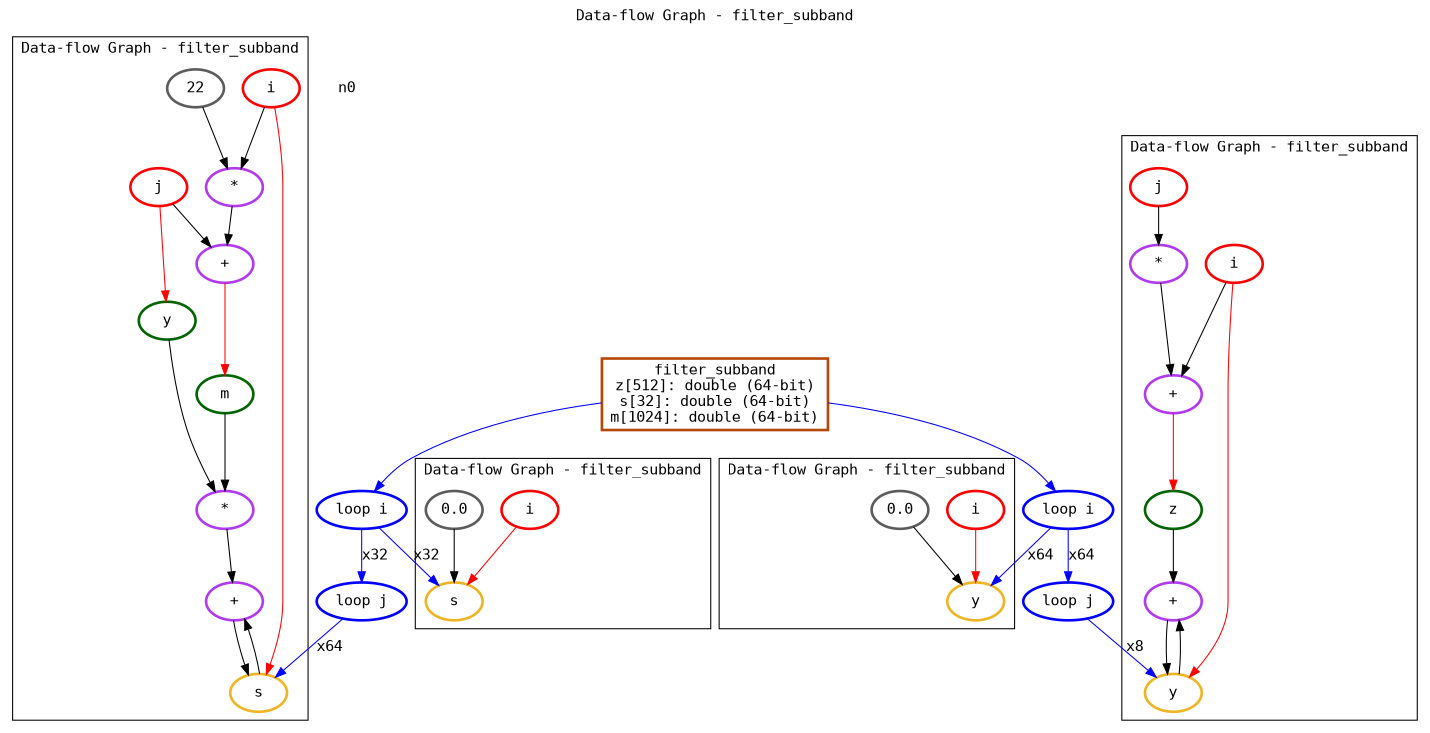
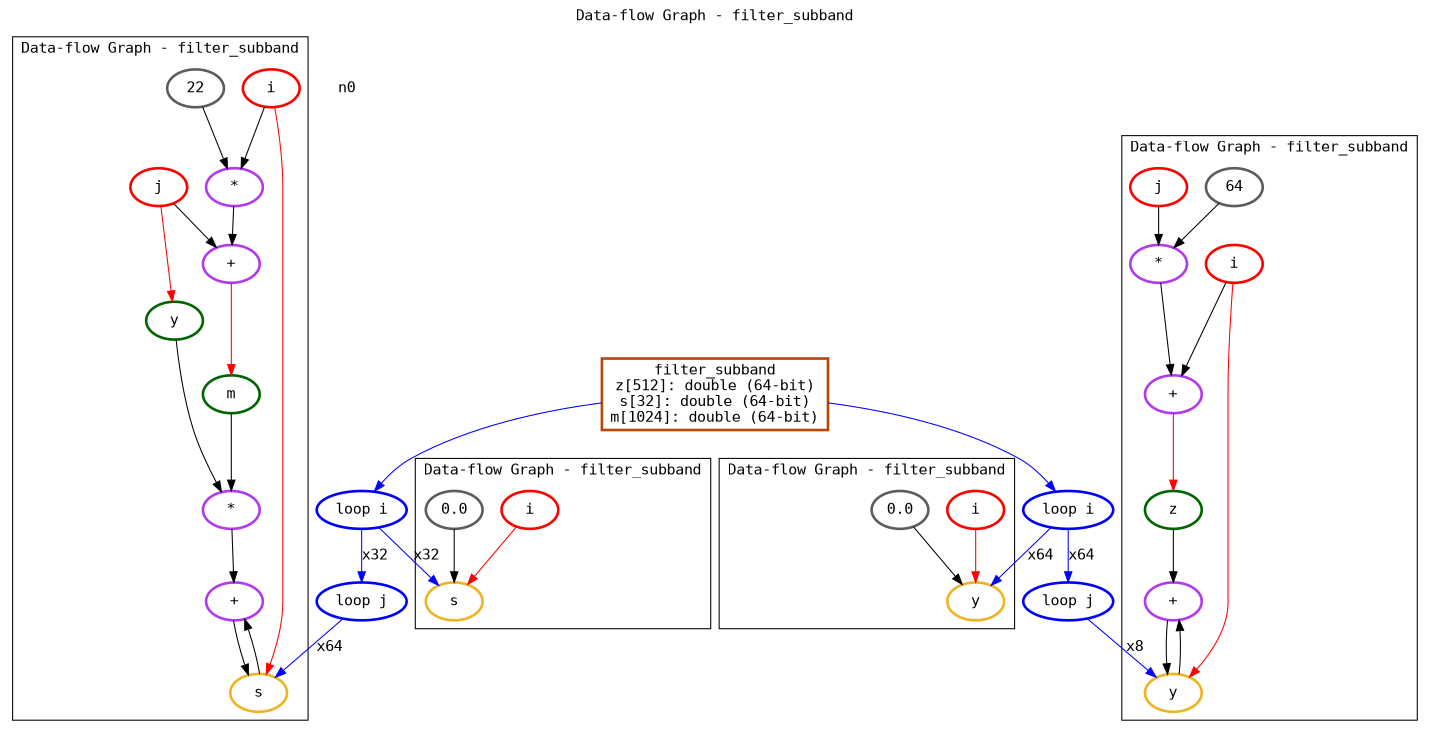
none -> (1234, 187)
